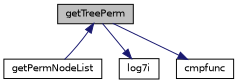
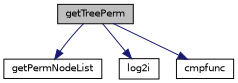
(77, 46) -> (71, 37)
(139, 69) -> (139, 69)
